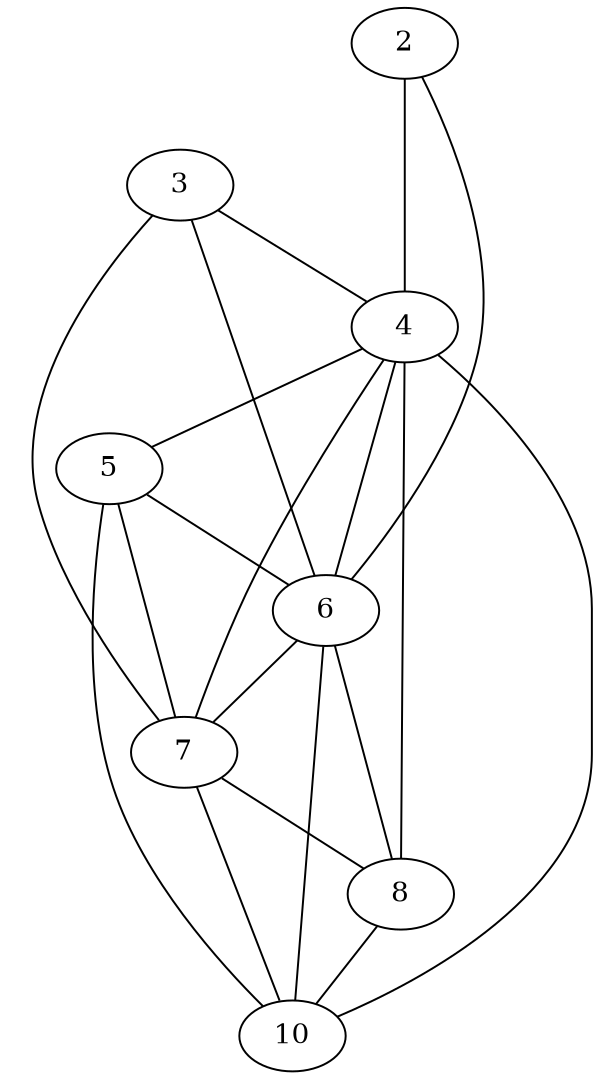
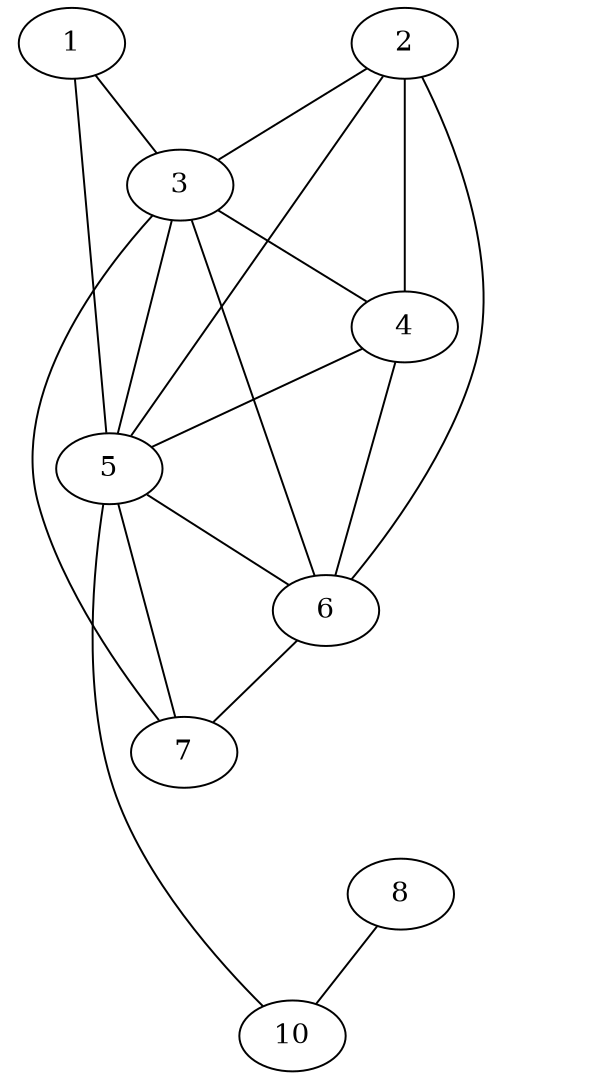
none -> (72, 43)
none -> (293, 114)
none -> (257, 256)
none -> (145, 327)
(278, 532) -> none
(403, 610) -> none
(592, 722) -> none
(363, 752) -> none
(310, 814) -> none
(293, 823) -> none
(238, 894) -> none
